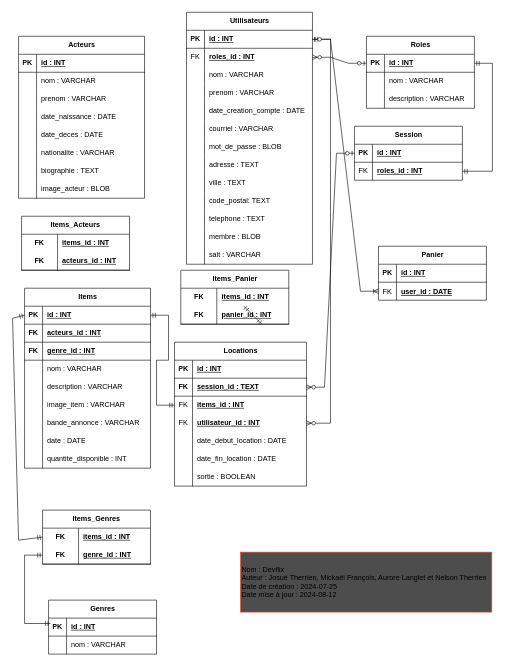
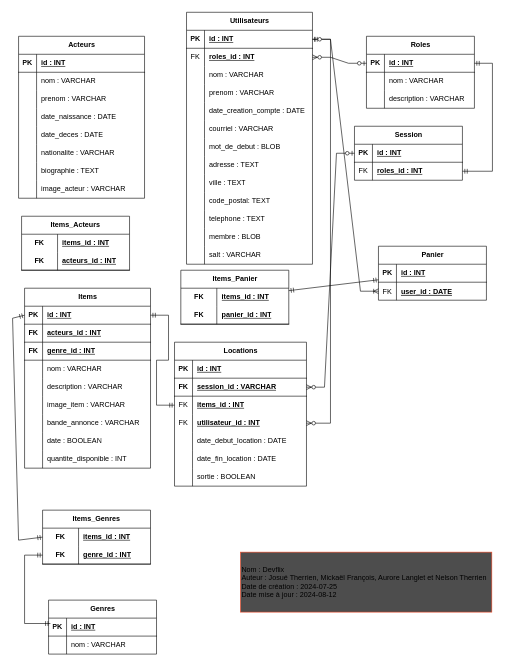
(245, 147) -> (245, 147)
(76, 189) -> (82, 189)
(252, 315) -> (332, 285)
(227, 387) -> (233, 387)
(66, 441) -> (73, 441)
